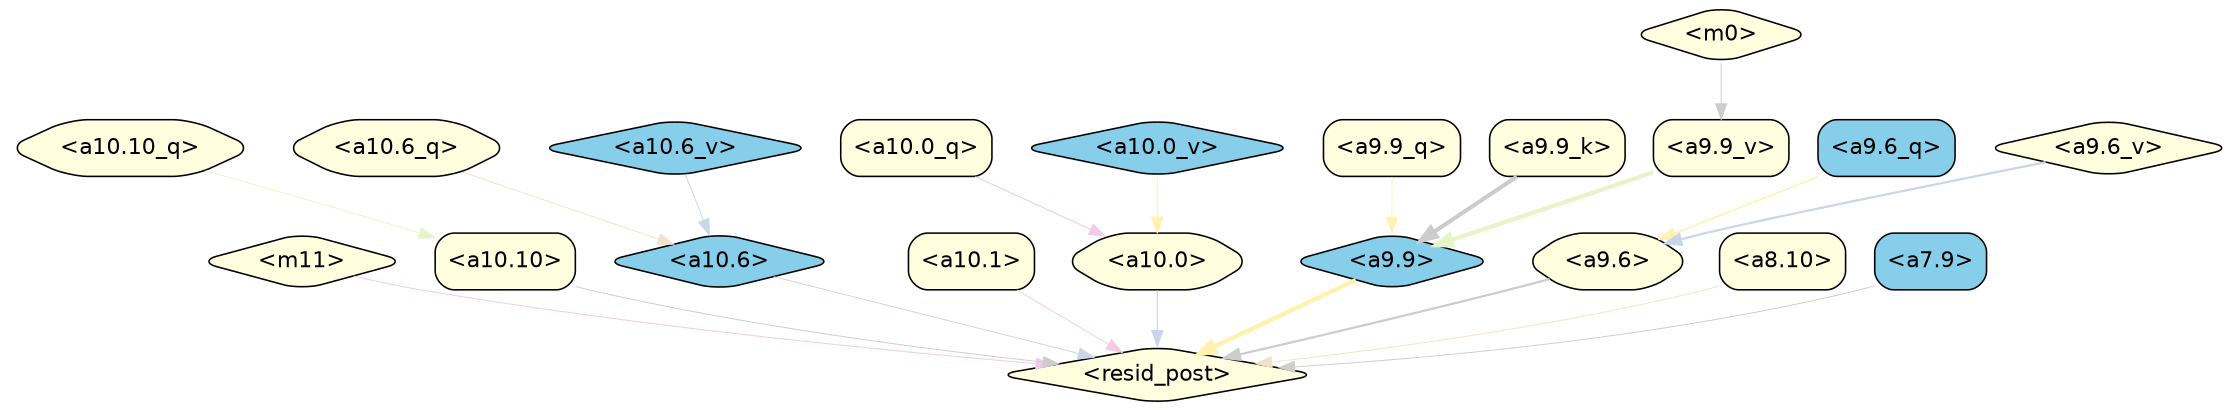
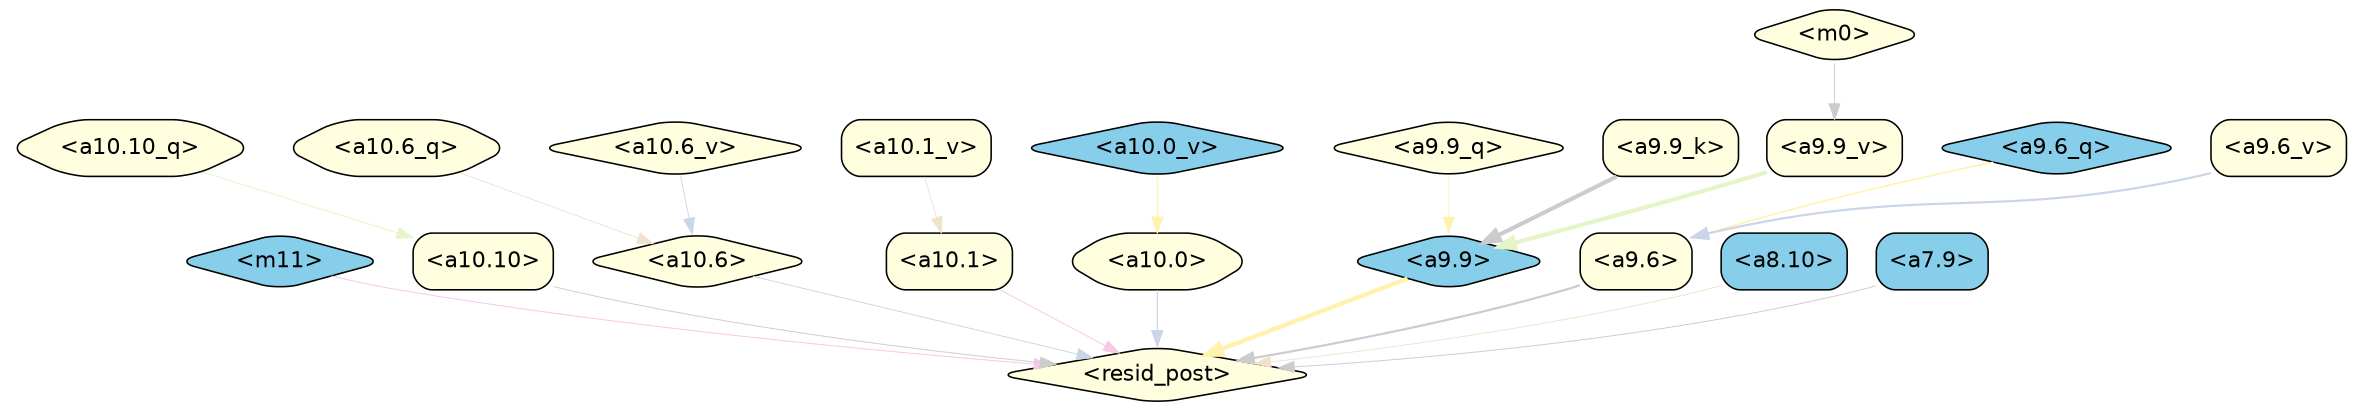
(675, 148) -> (675, 148)
none -> (916, 148)
(916, 148) -> none
(1392, 148) -> (1449, 148)
(1887, 148) -> (2057, 148)
(2109, 148) -> (2279, 148)
(302, 261) -> (280, 261)
(719, 261) -> (697, 261)
(1608, 261) -> (1636, 261)
(1783, 261) -> (1784, 261)
